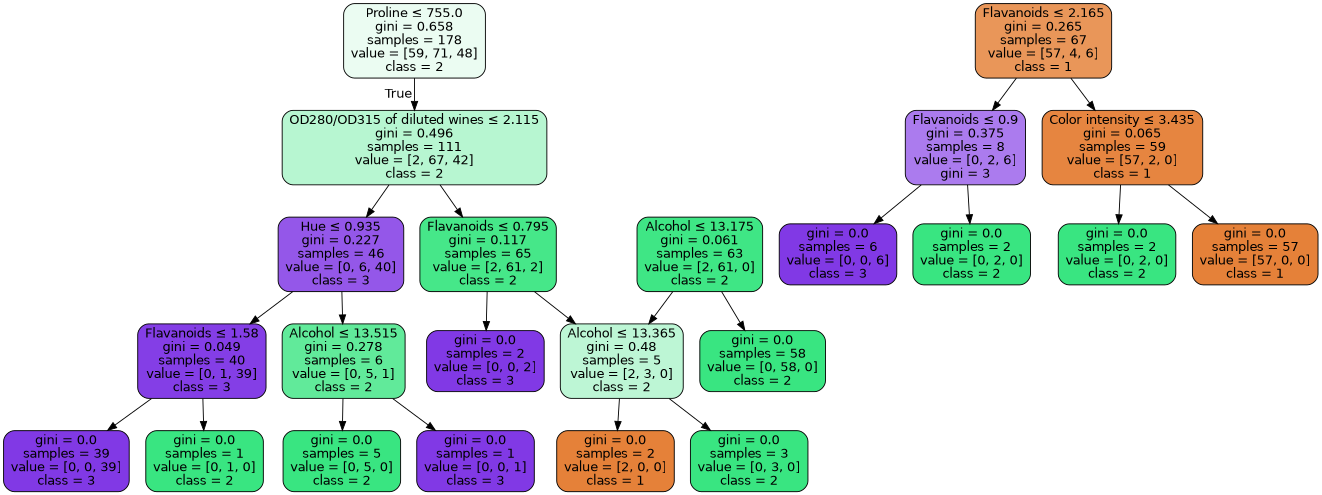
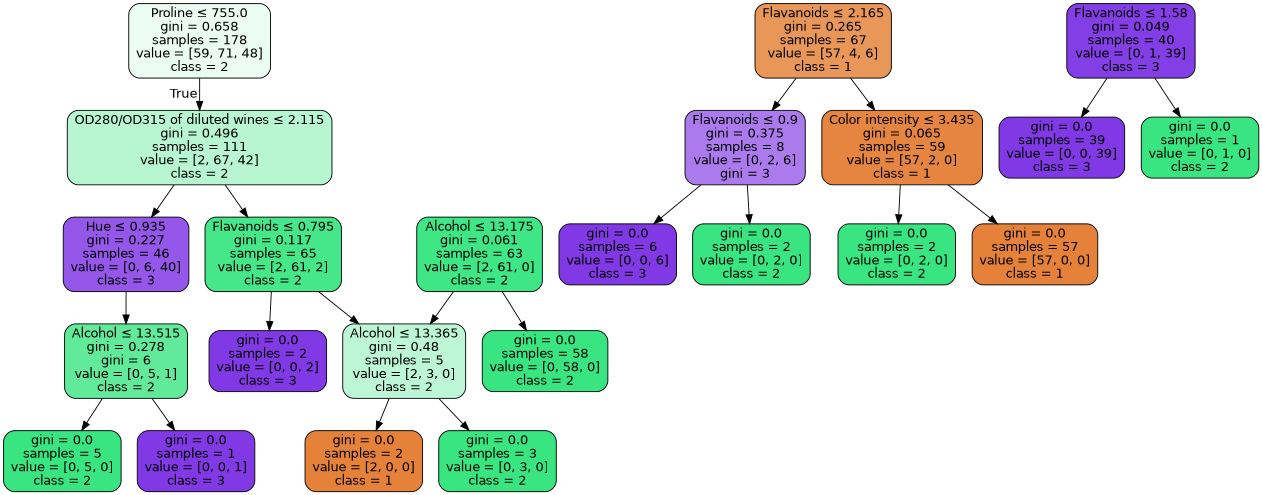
(275, 305) -> none
(344, 361) -> (126, 361)
